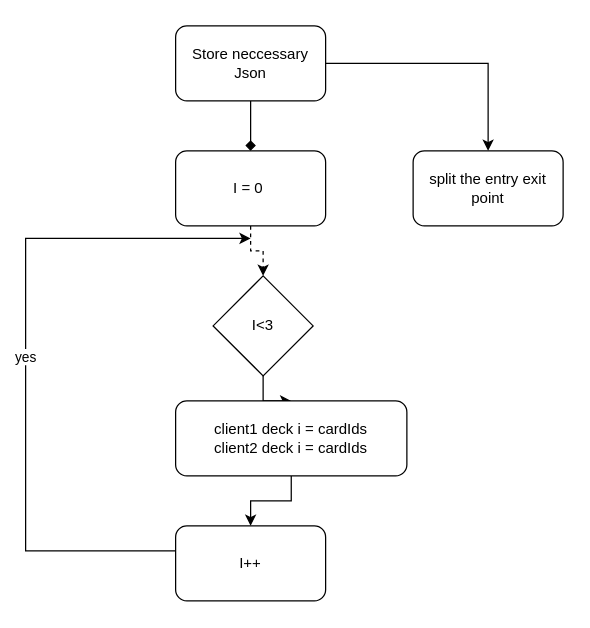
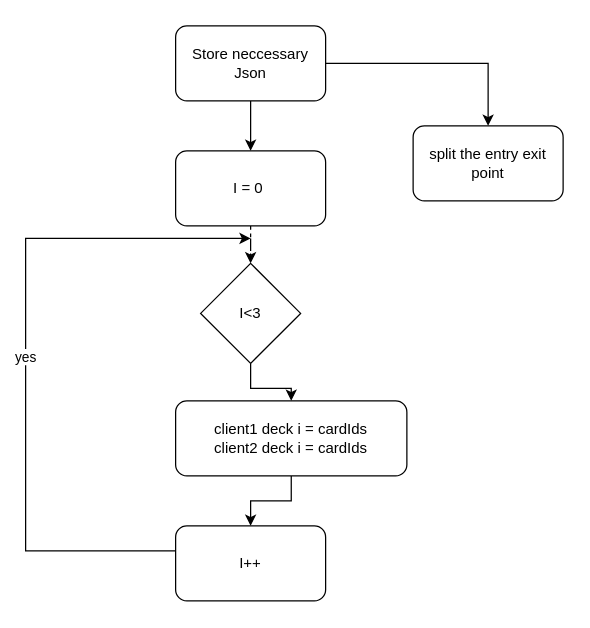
(251, 140) -> (251, 141)
(488, 188) -> (488, 163)
(263, 326) -> (251, 313)
